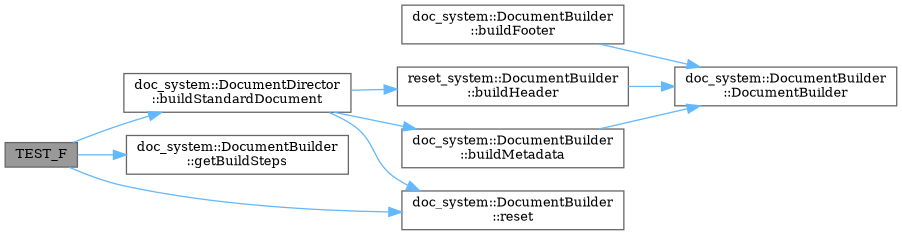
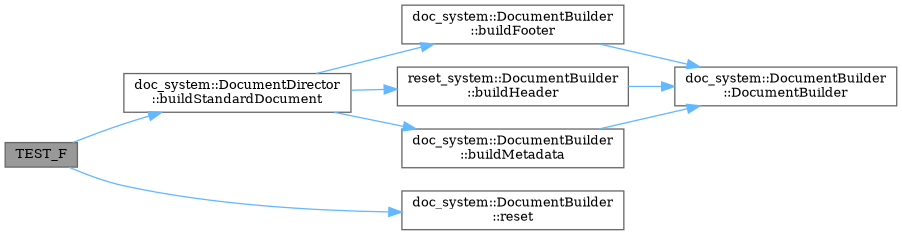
(371, 146) -> (369, 60)
(237, 155) -> none
